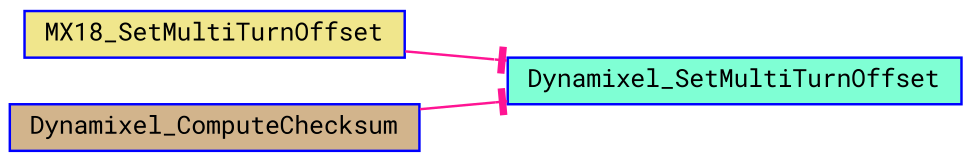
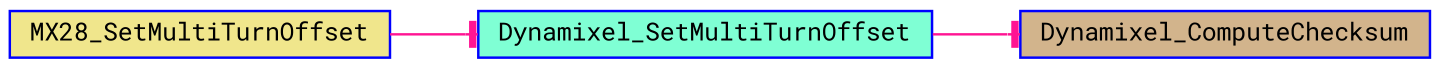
(215, 34) -> (200, 34)
(458, 106) -> (970, 34)
